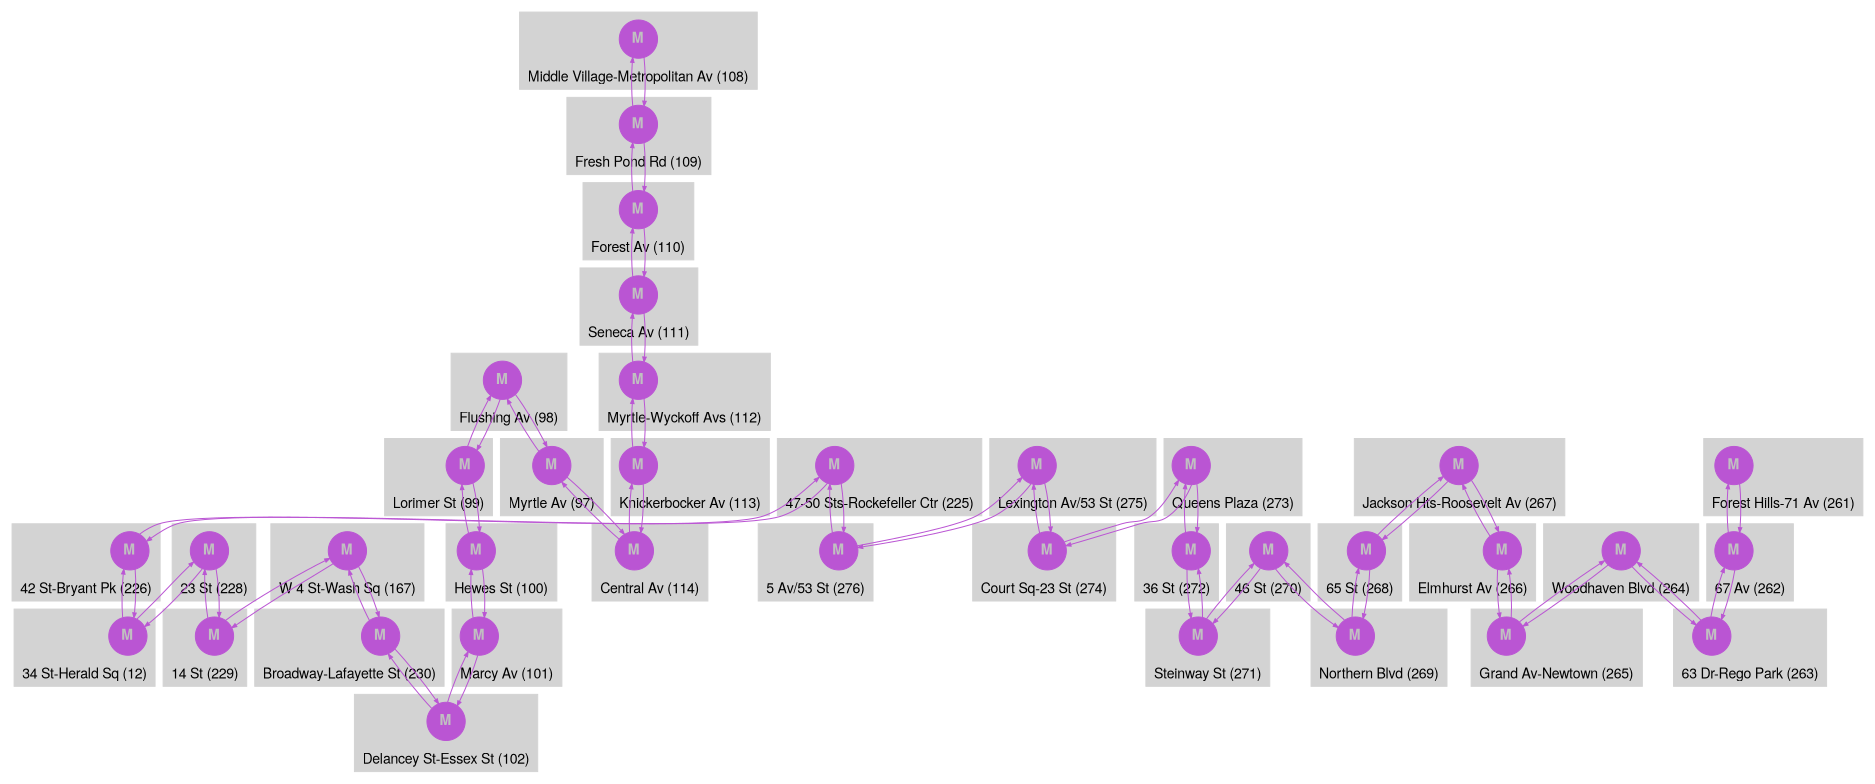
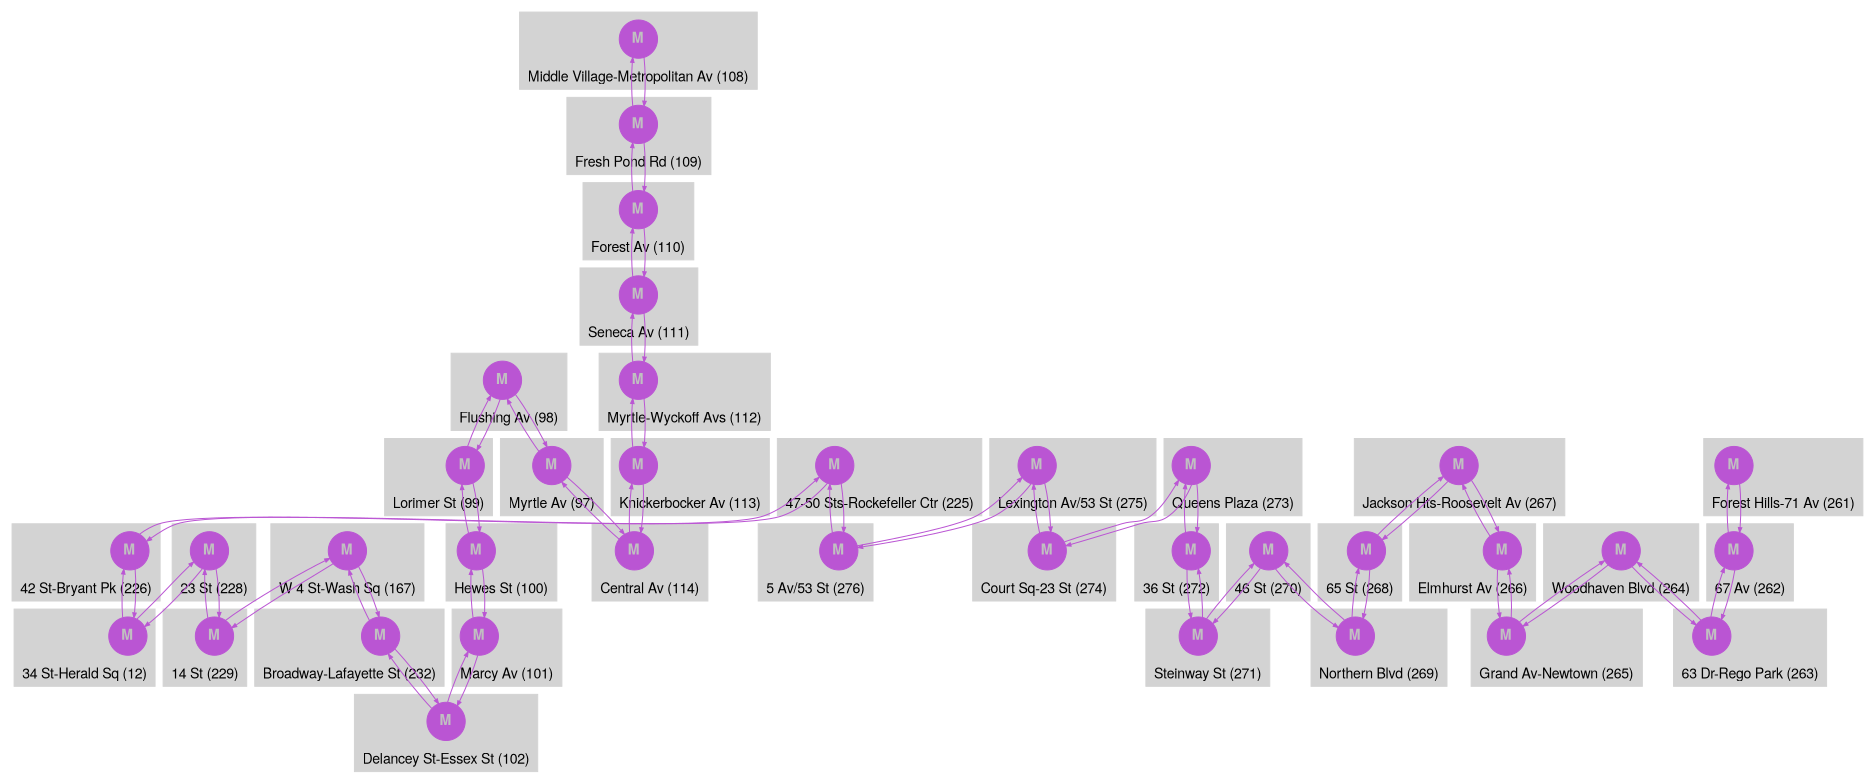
(349, 675) -> (349, 675)
